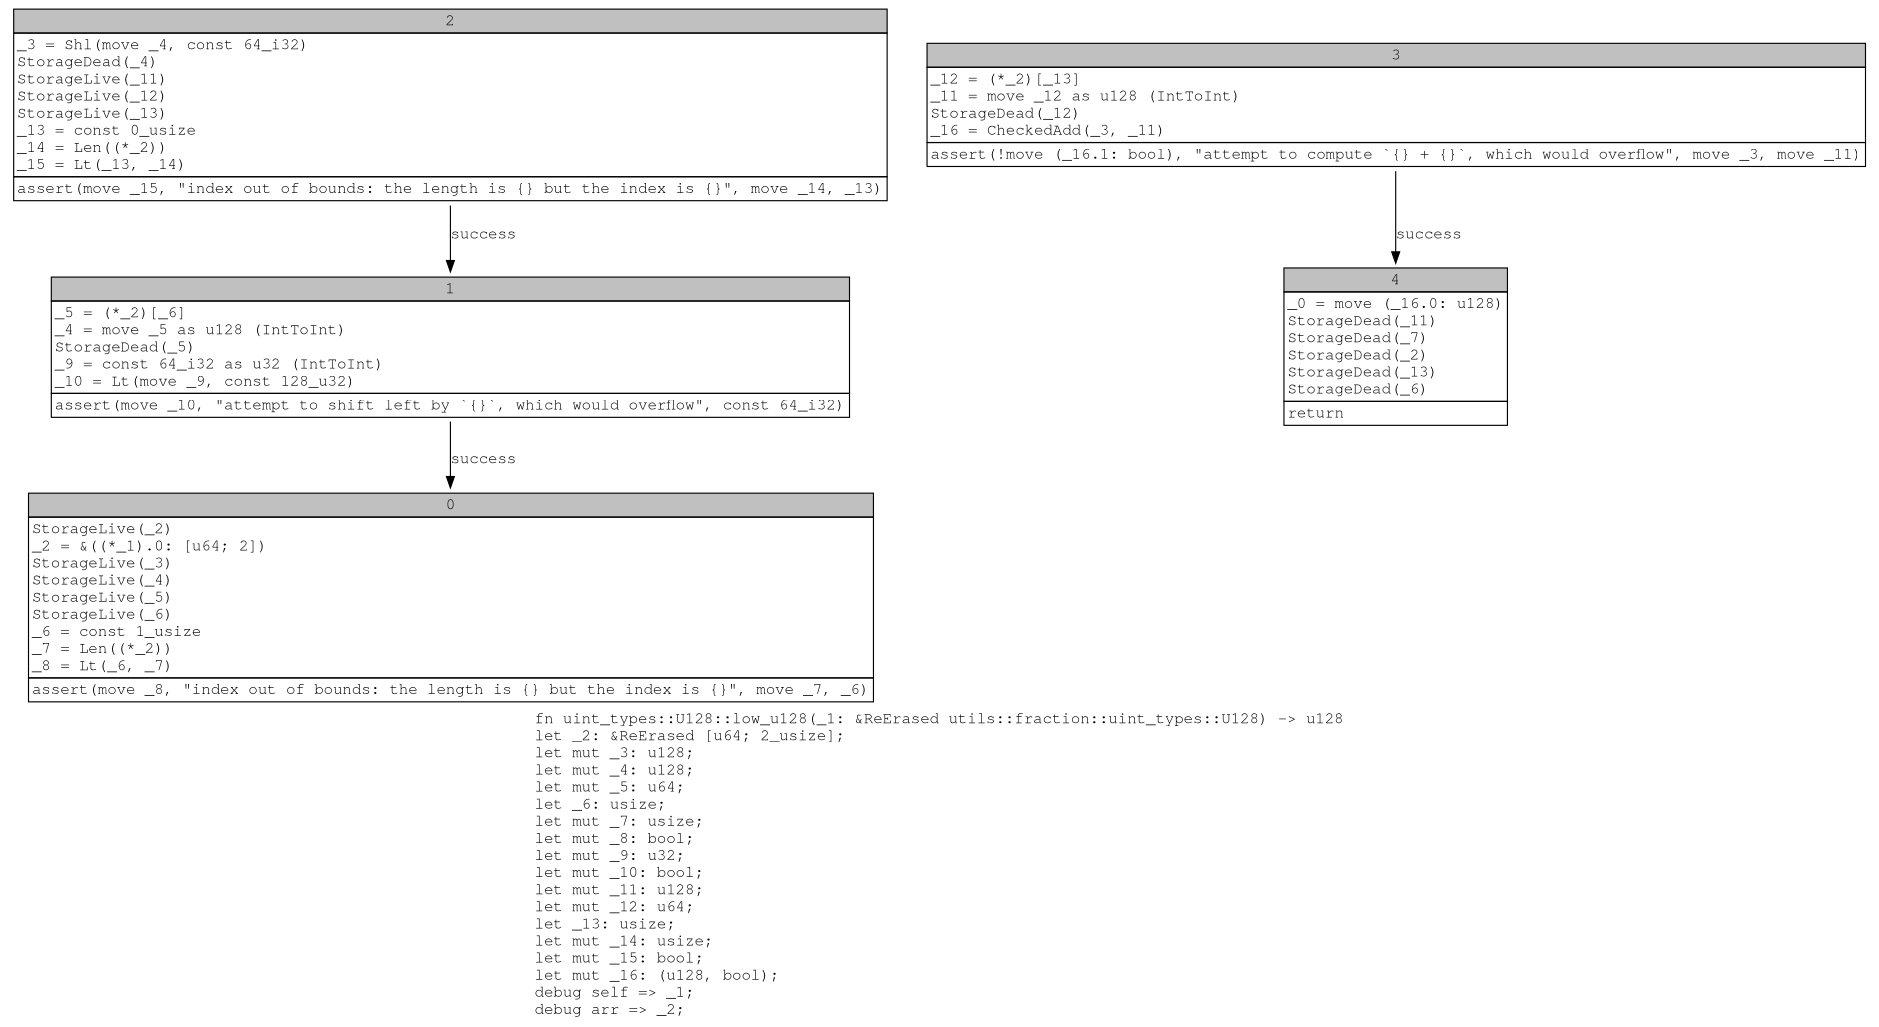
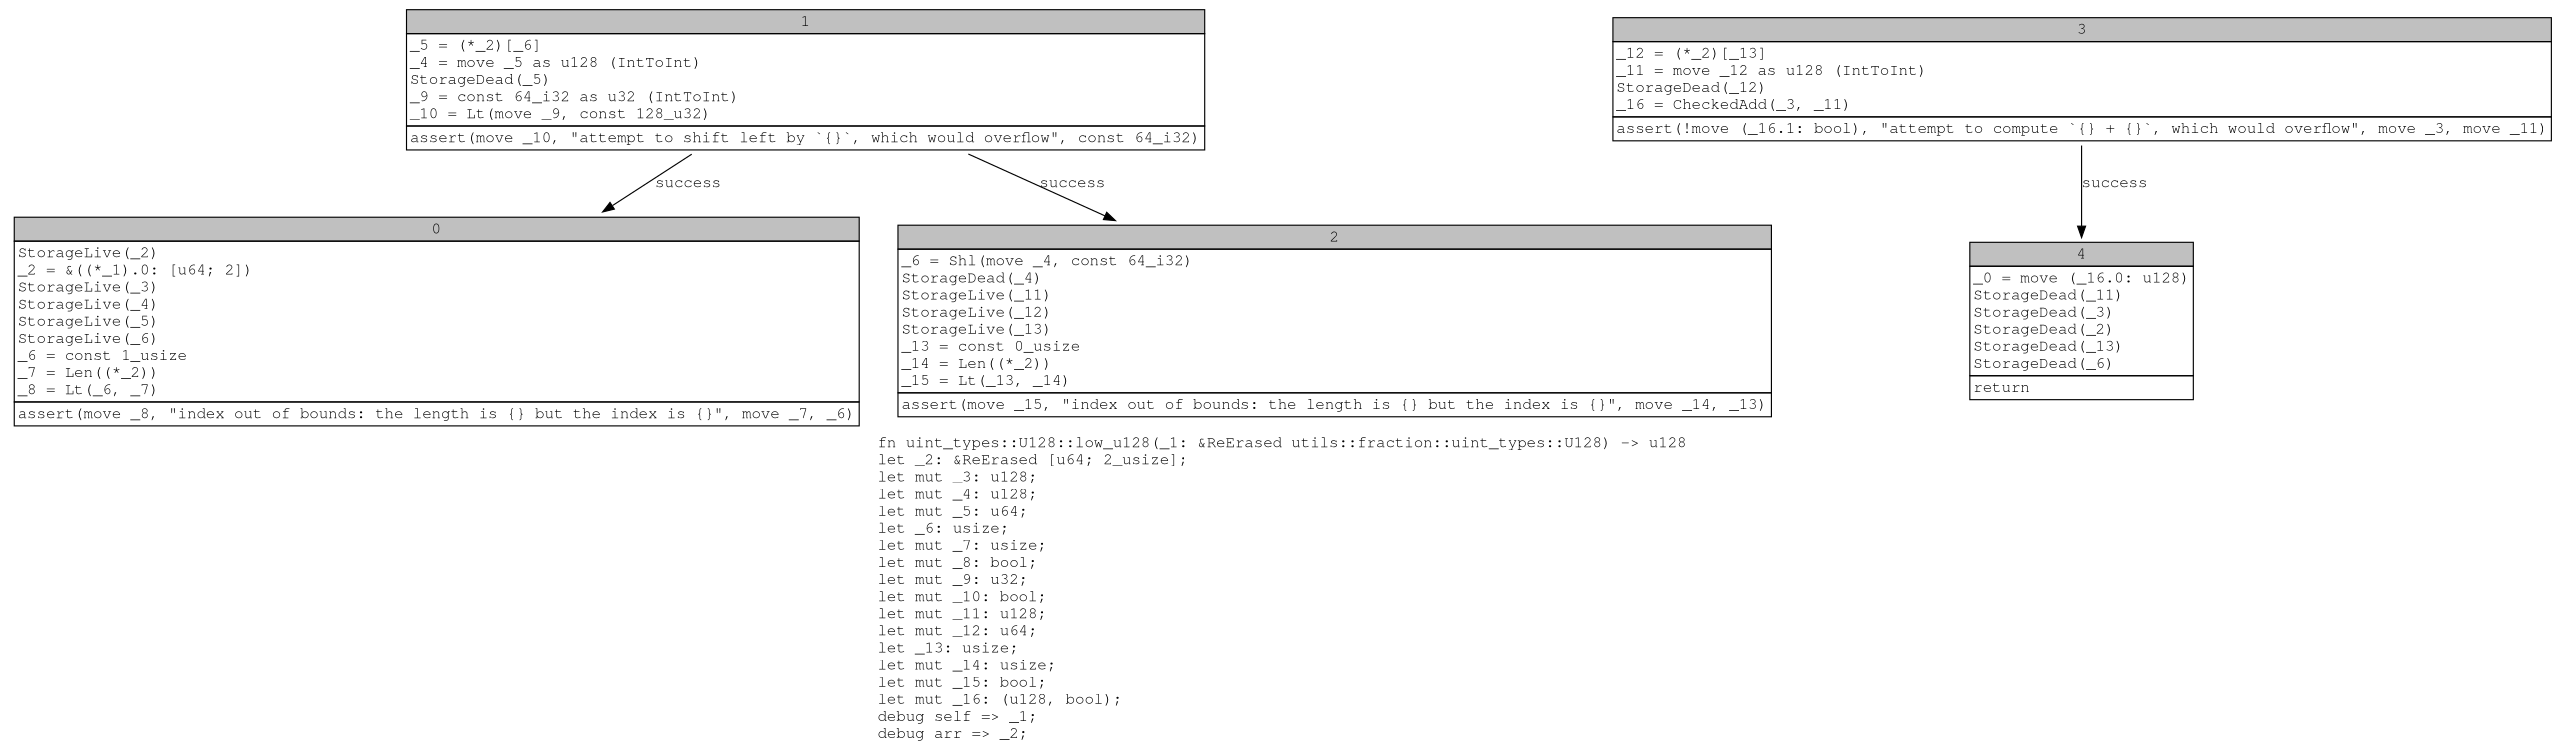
(163, 44) -> (1047, 261)
(450, 233) -> (1037, 185)
(1358, 338) -> (2044, 312)
